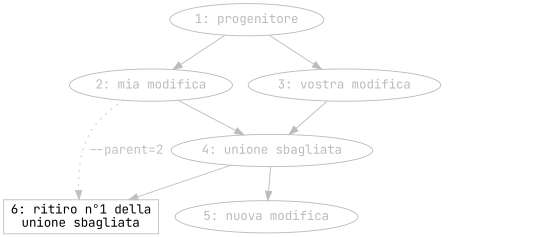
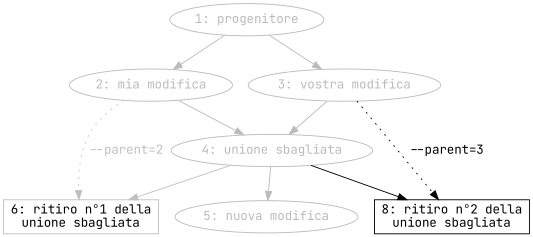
none -> (452, 217)
